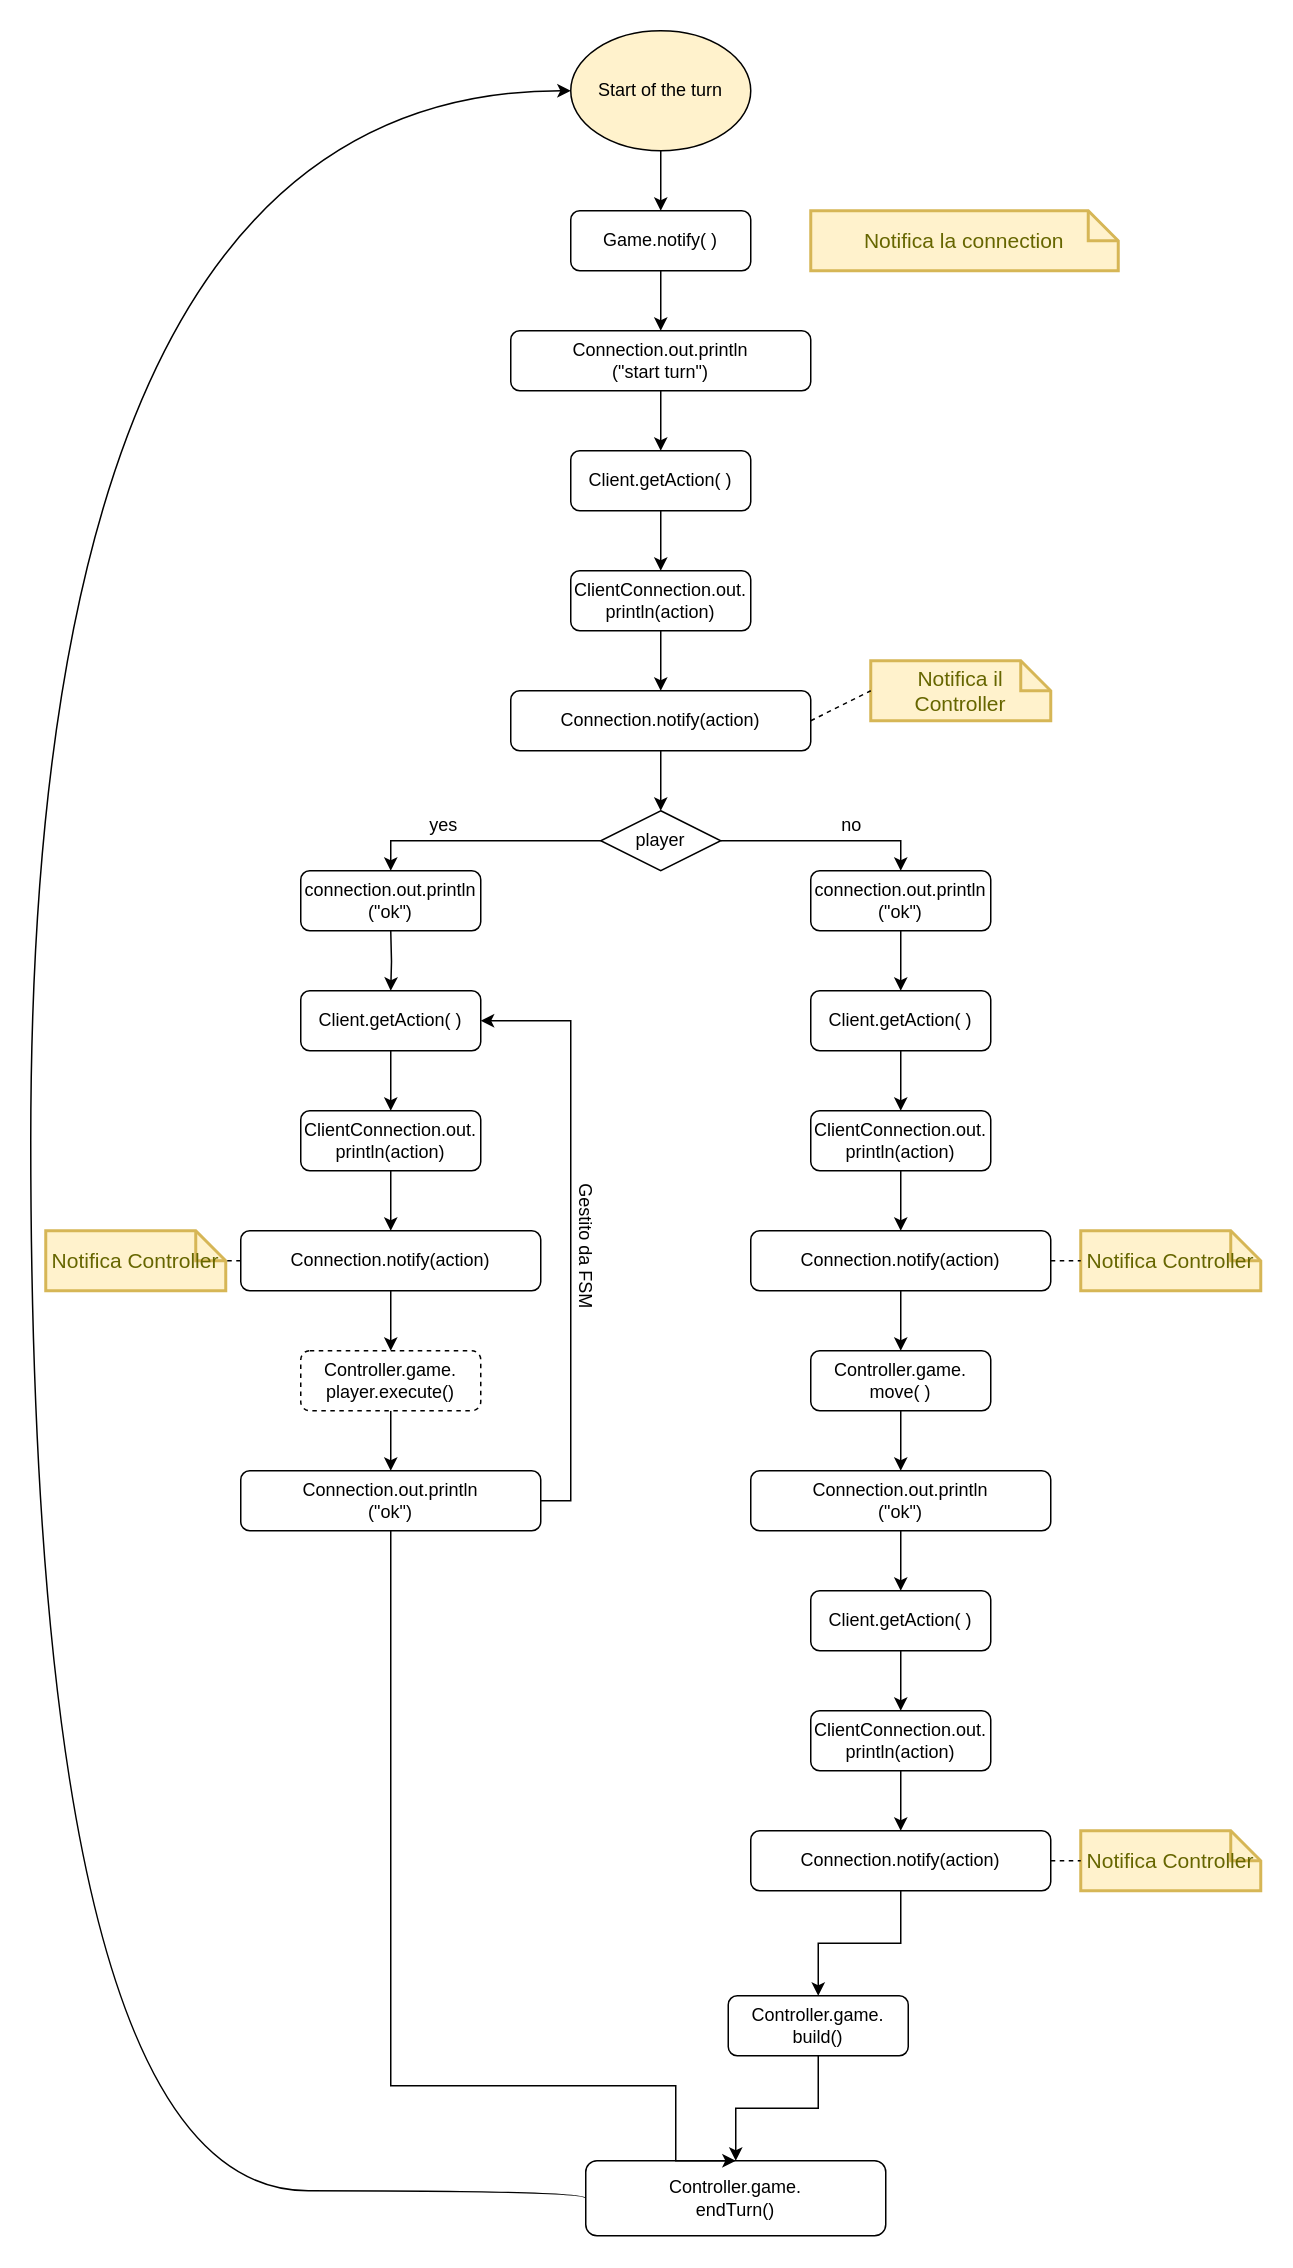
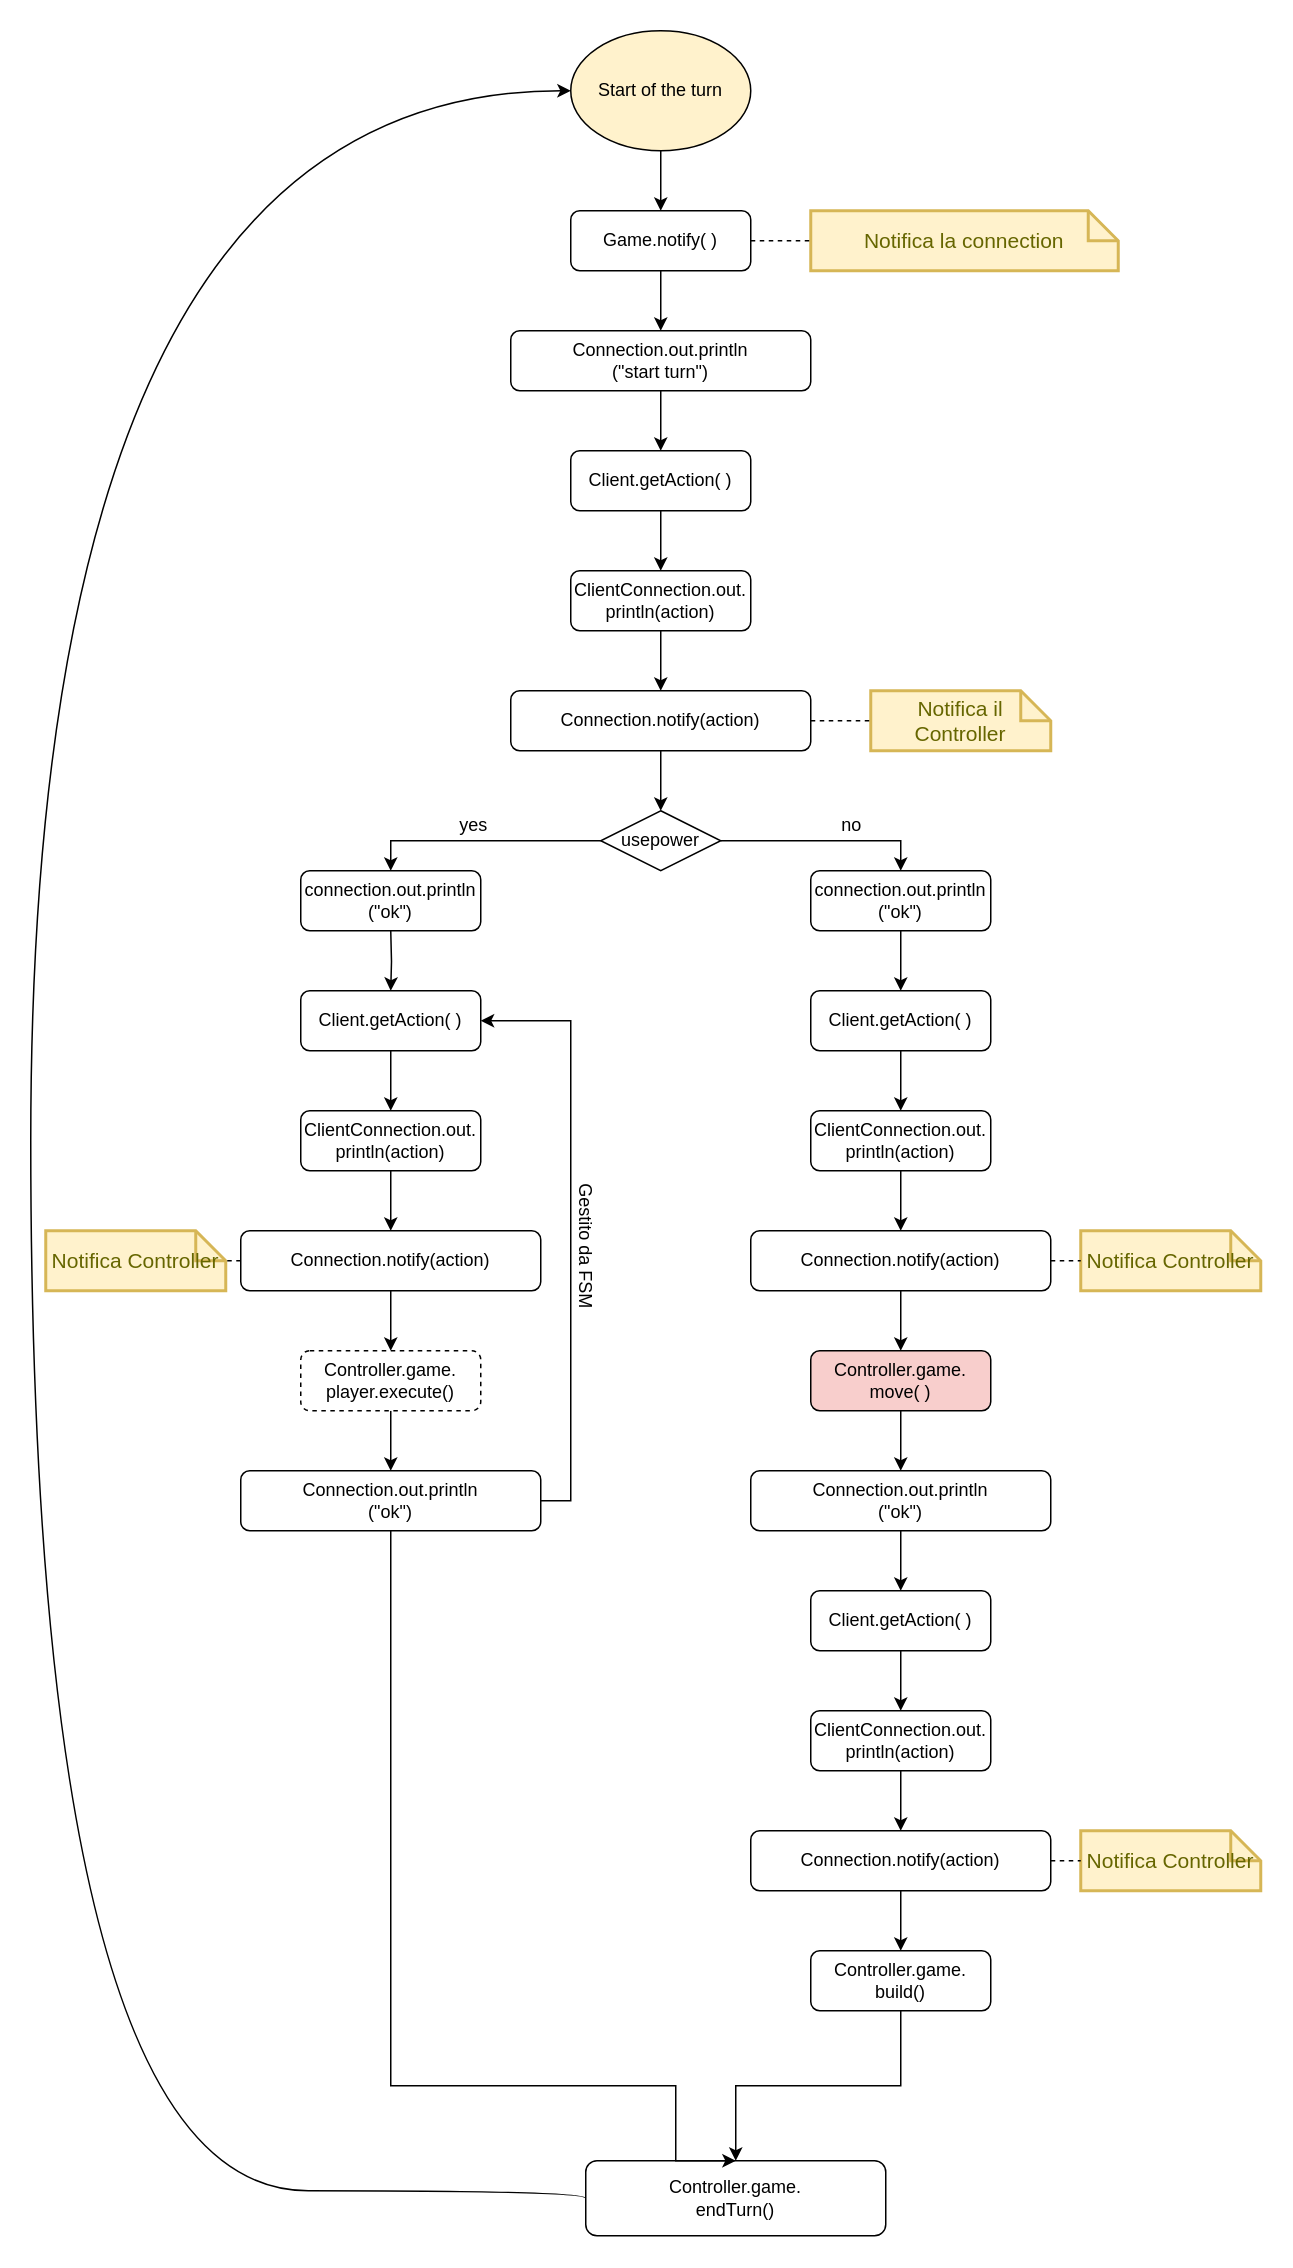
none -> (780, 241)
(961, 691) -> (961, 721)
(443, 826) -> (473, 826)
(661, 841) -> (661, 841)
(901, 1381) -> (901, 1381)
(818, 2026) -> (901, 1981)
